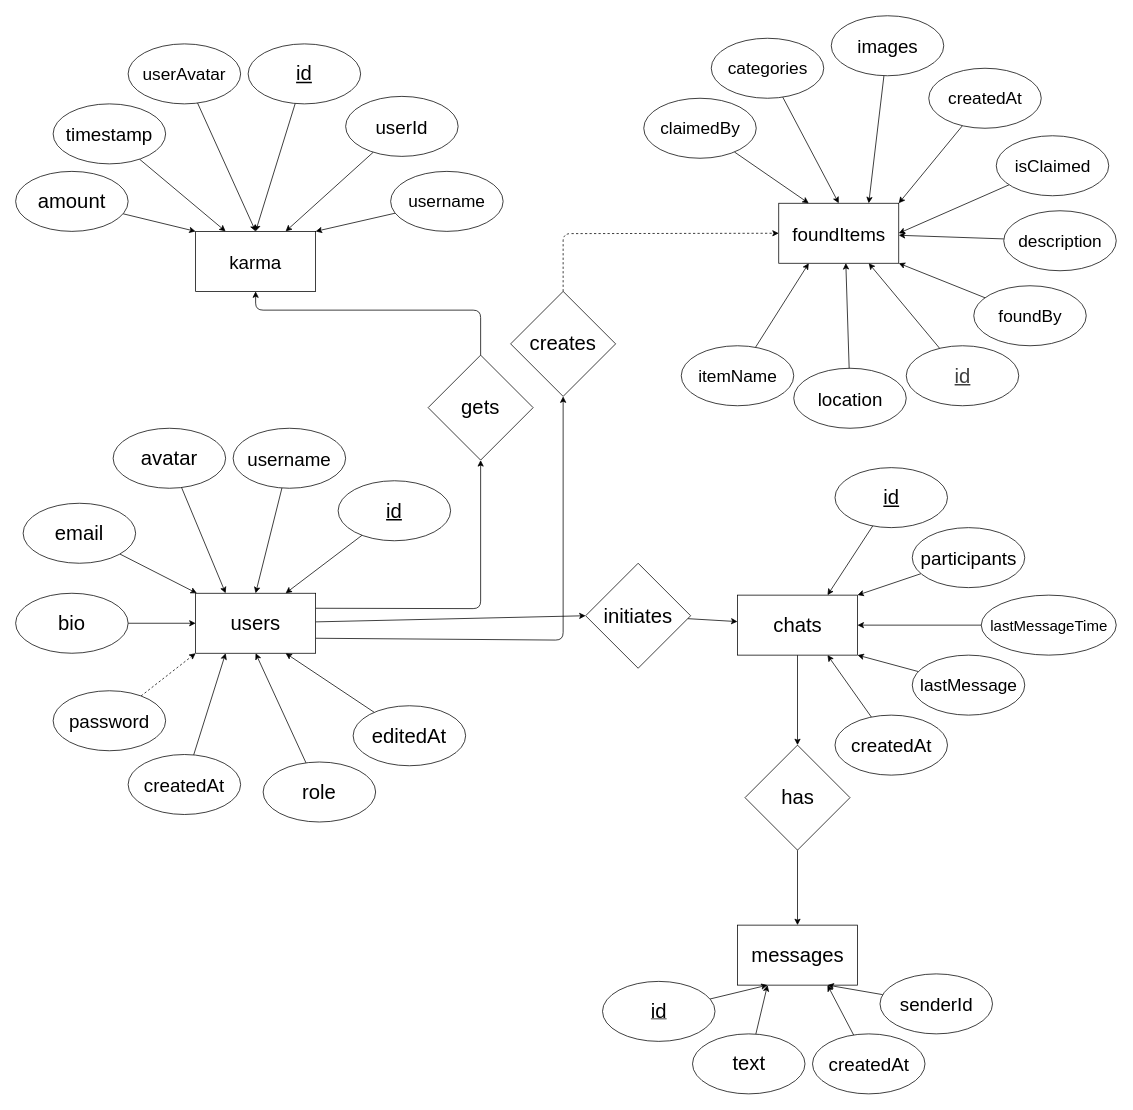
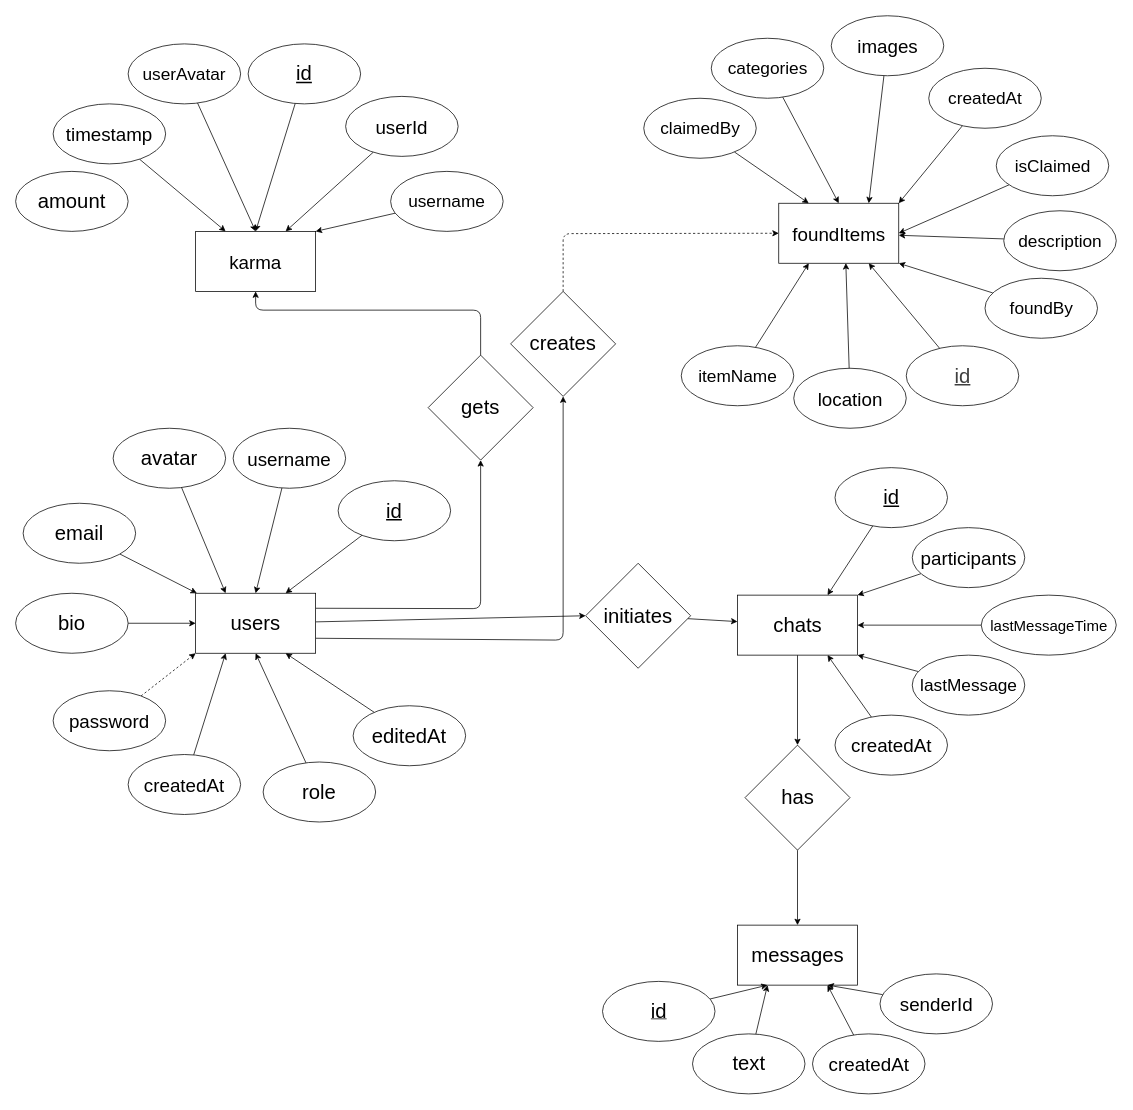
(156, 222) -> none
(1030, 316) -> (1041, 308)
